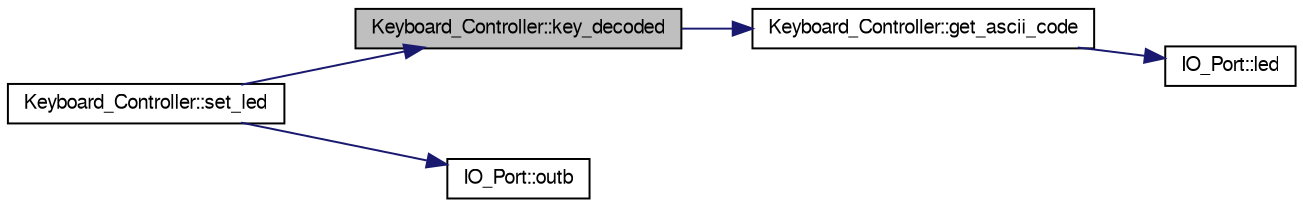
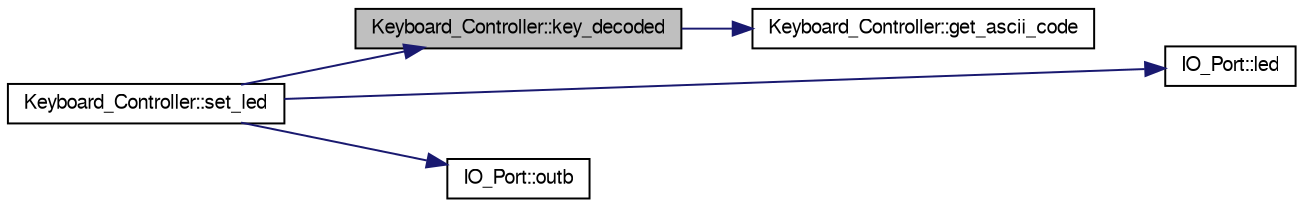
(1111, 52) -> (715, 84)
